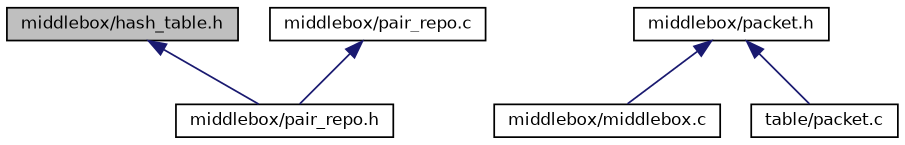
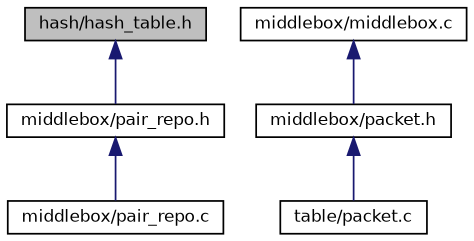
(122, 24) -> (116, 24)
(662, 78) -> (354, 81)
(325, 79) -> (116, 178)
